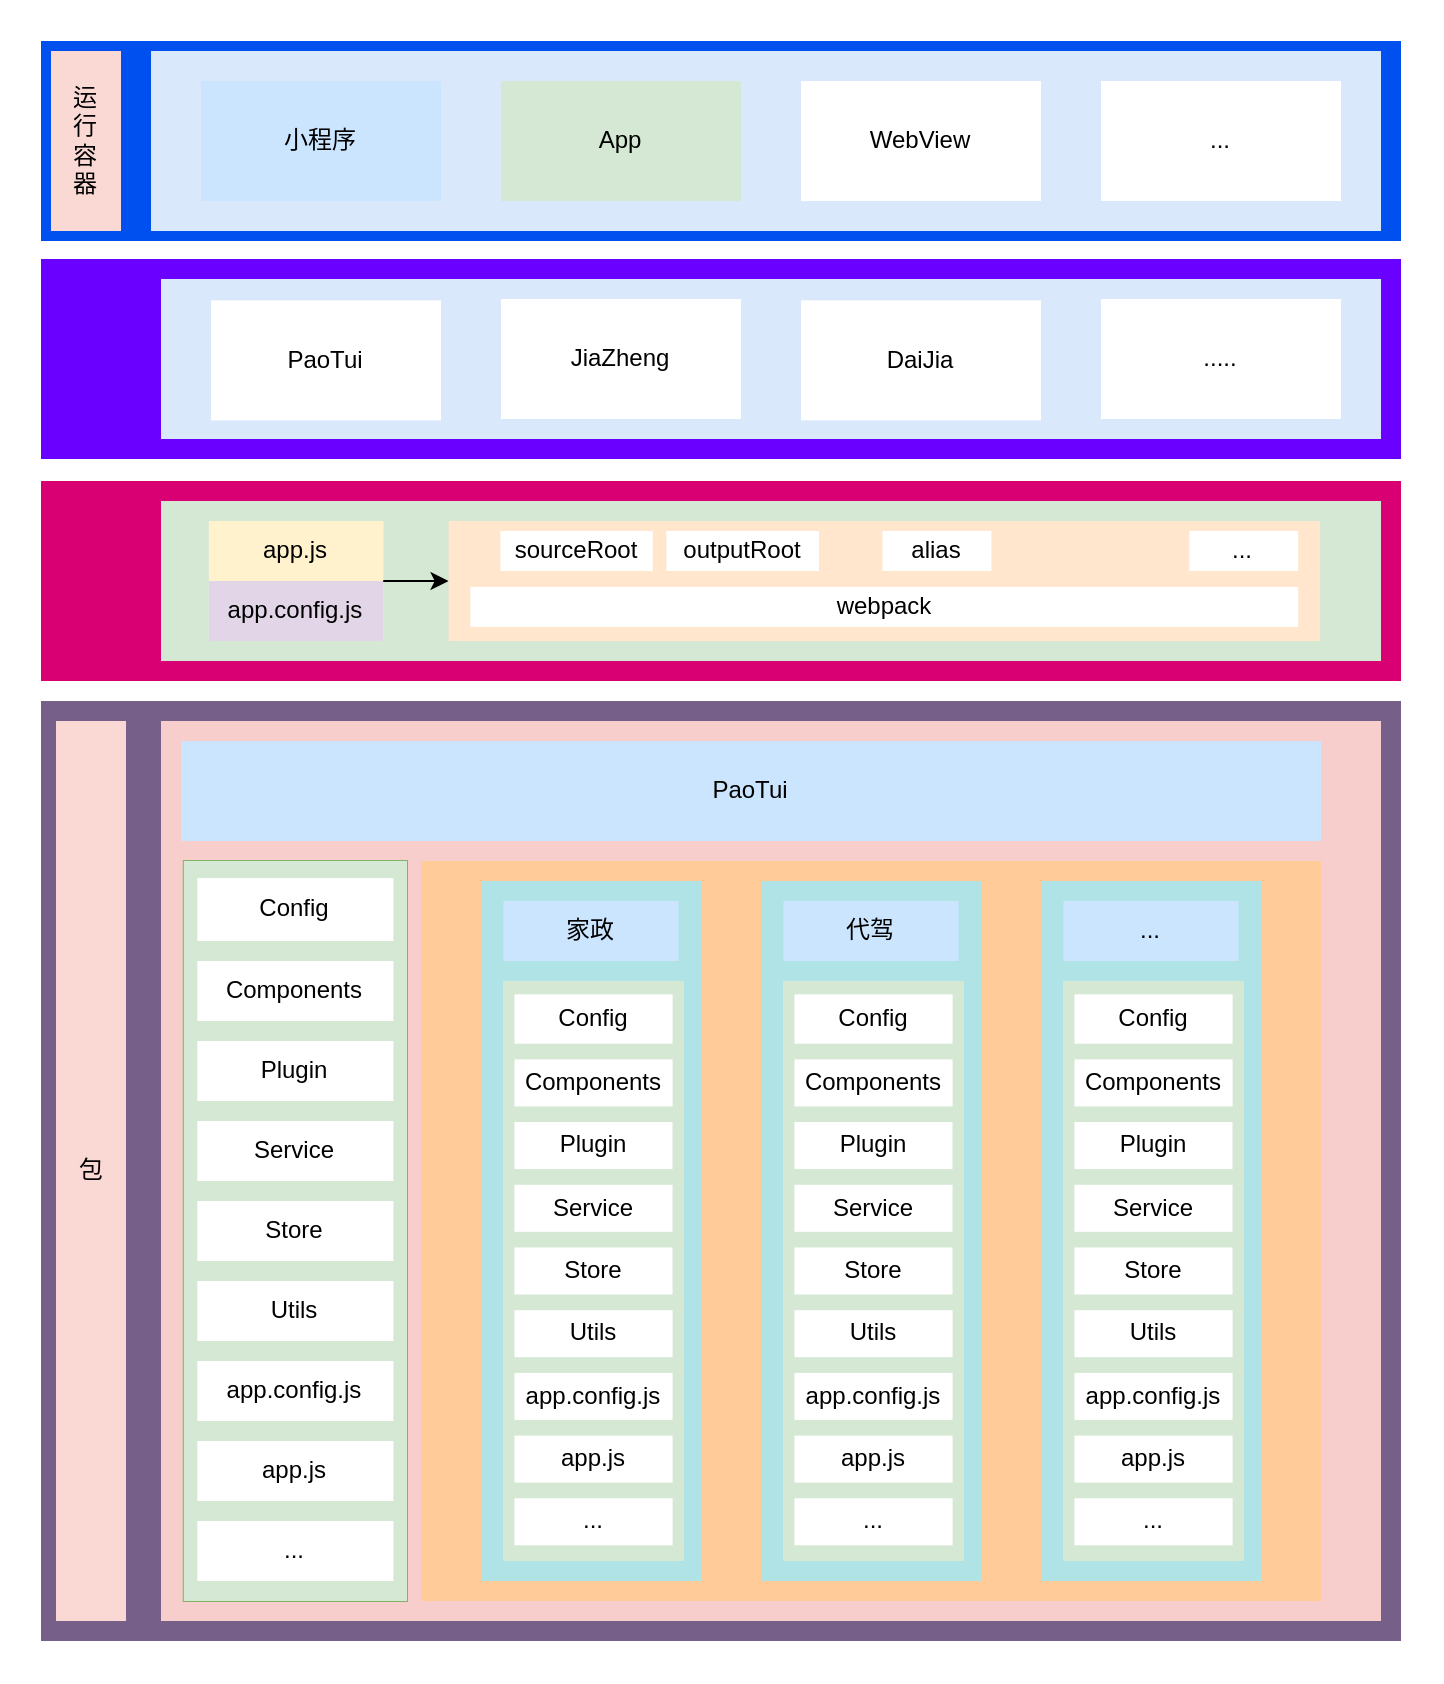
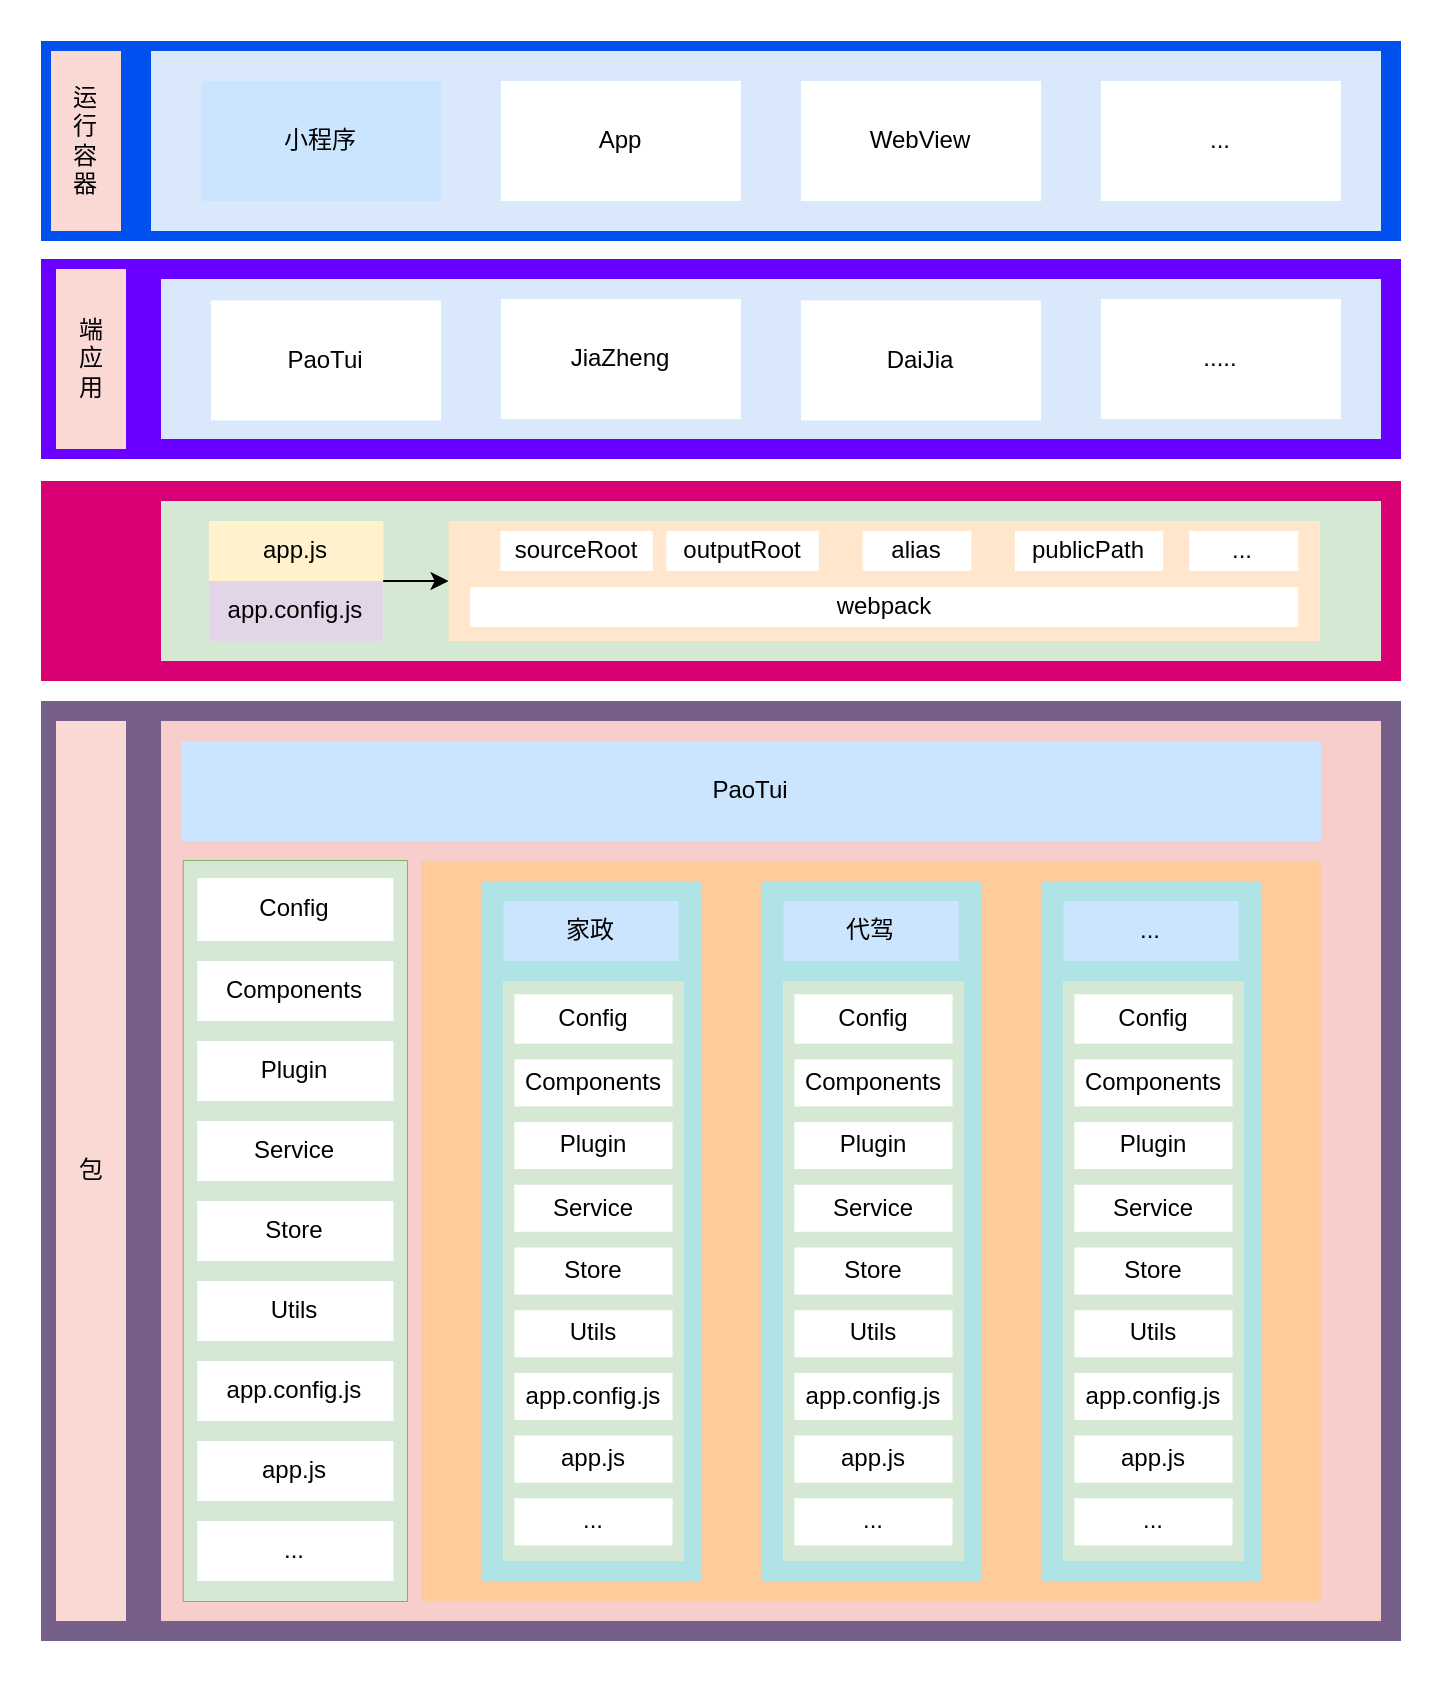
(621, 141) -> (621, 141)
none -> (91, 359)
(937, 551) -> (917, 551)
none -> (1089, 551)
